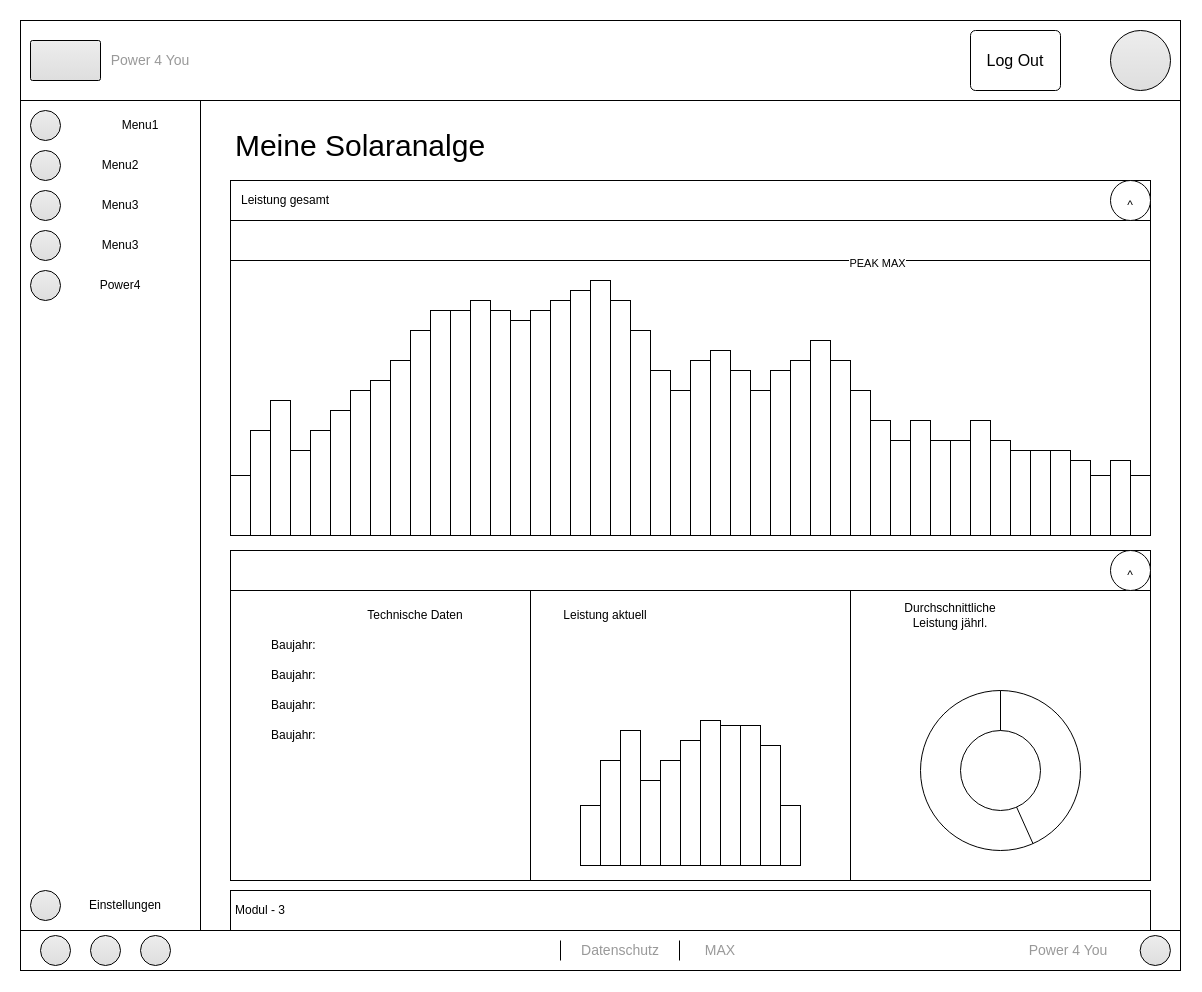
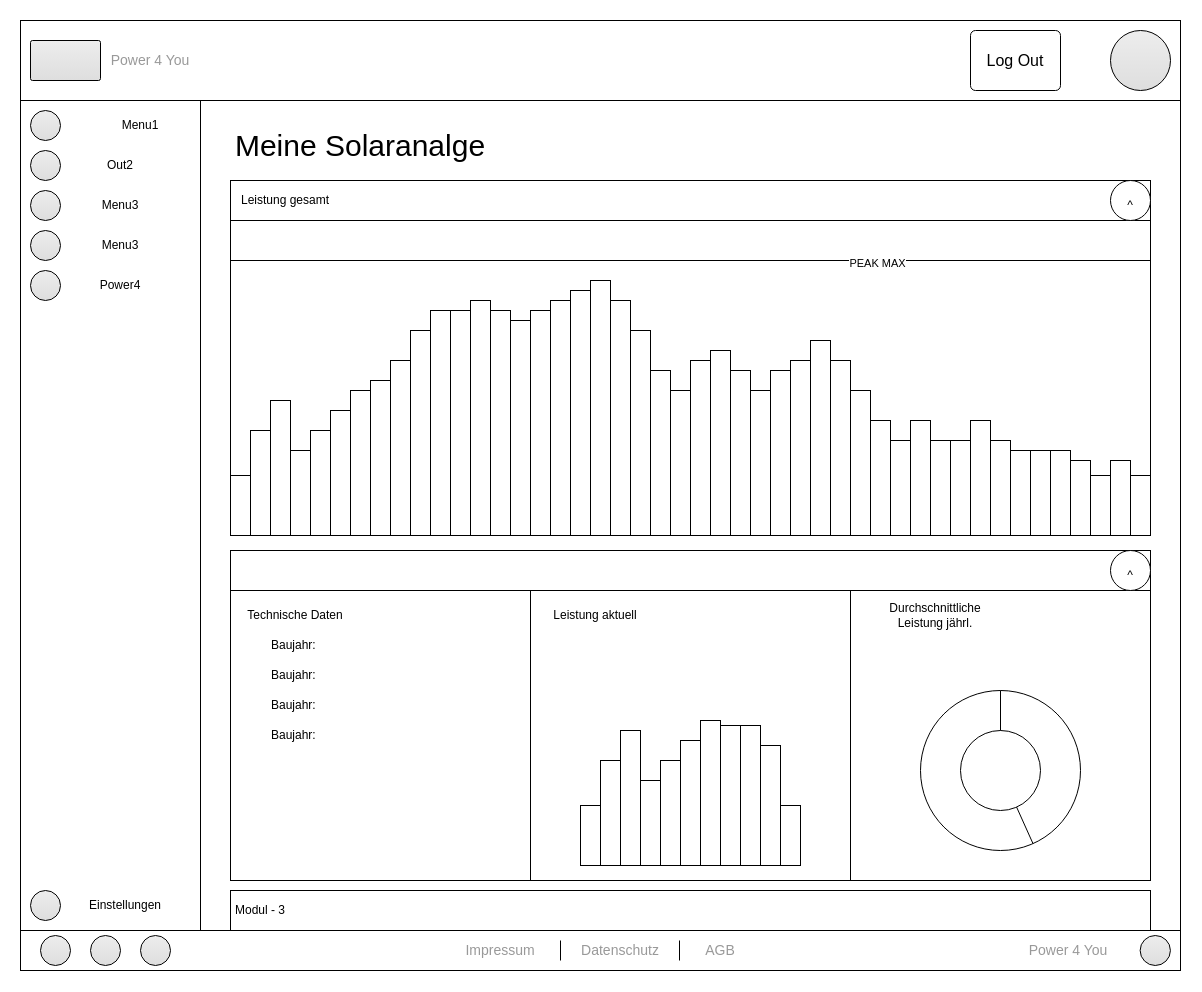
(121, 166) -> (121, 166)
(416, 616) -> (296, 616)
(606, 616) -> (596, 616)
(951, 616) -> (936, 616)
none -> (501, 951)
(721, 951) -> (721, 951)
